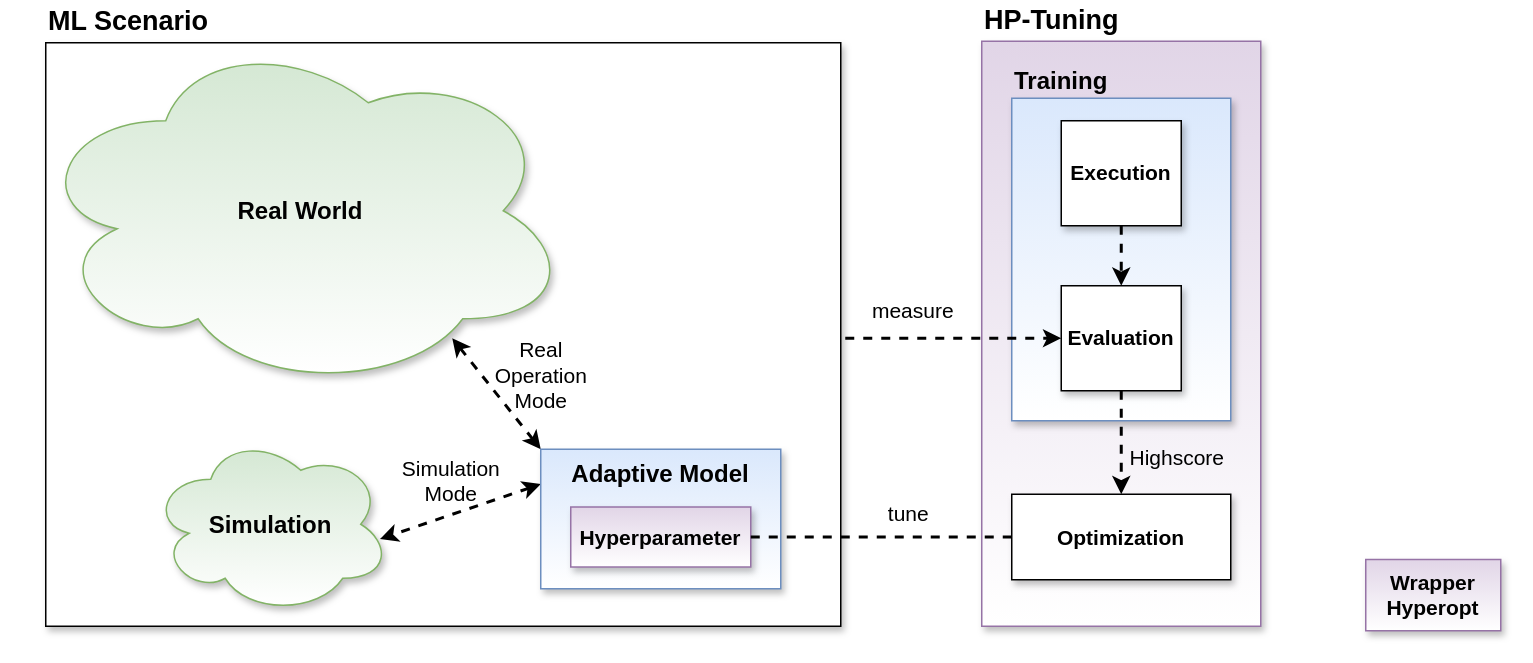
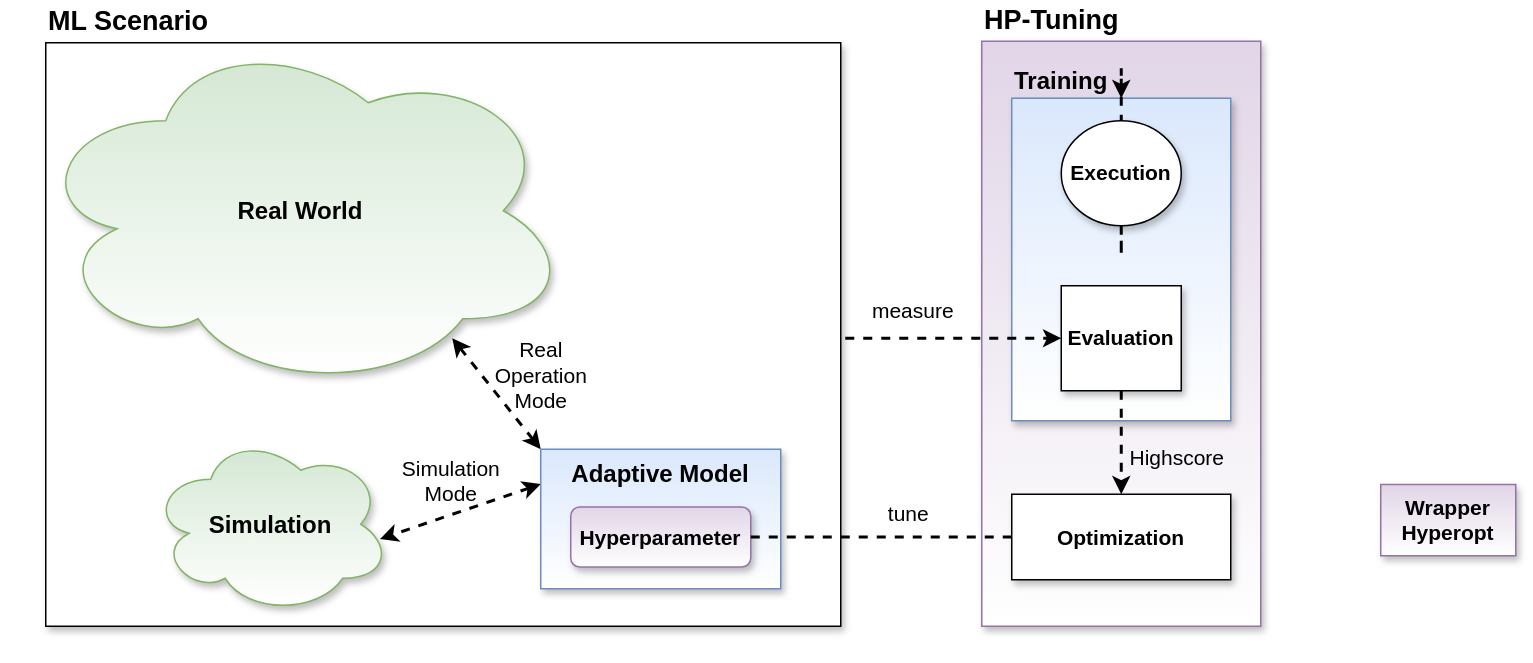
(1121, 173) -> (1121, 173)
(1121, 266) -> (1121, 86)
(661, 537) -> (661, 537)
(1433, 595) -> (1448, 520)
